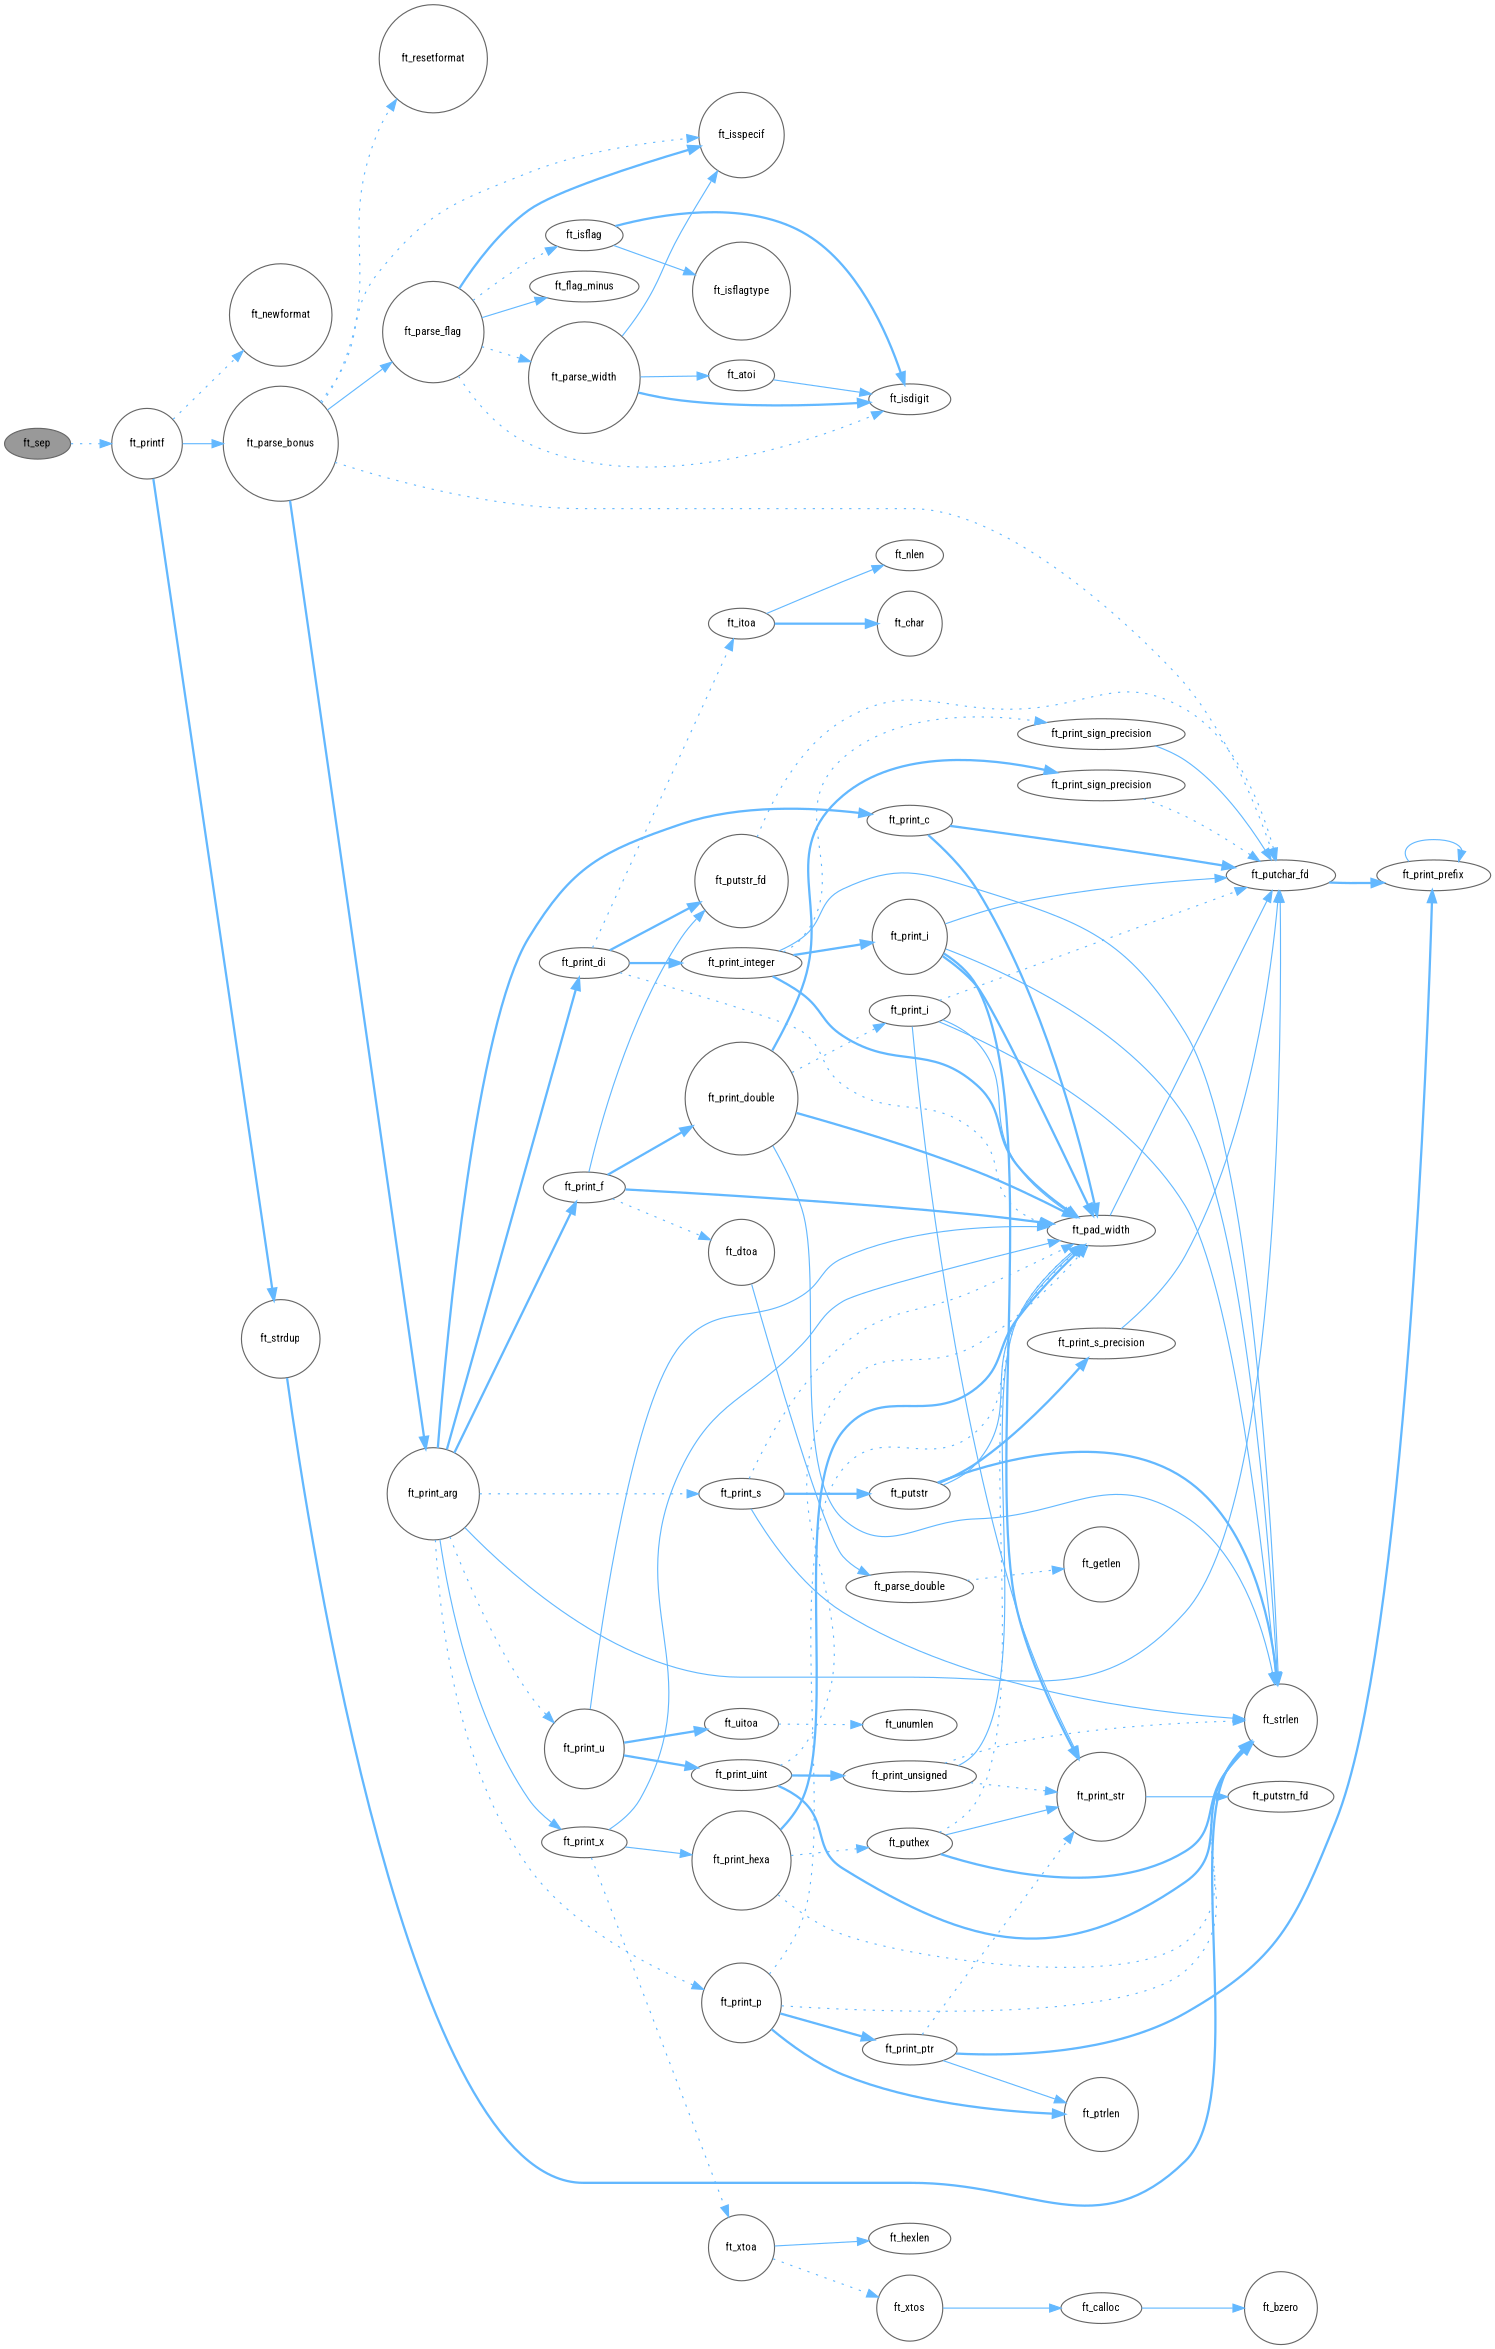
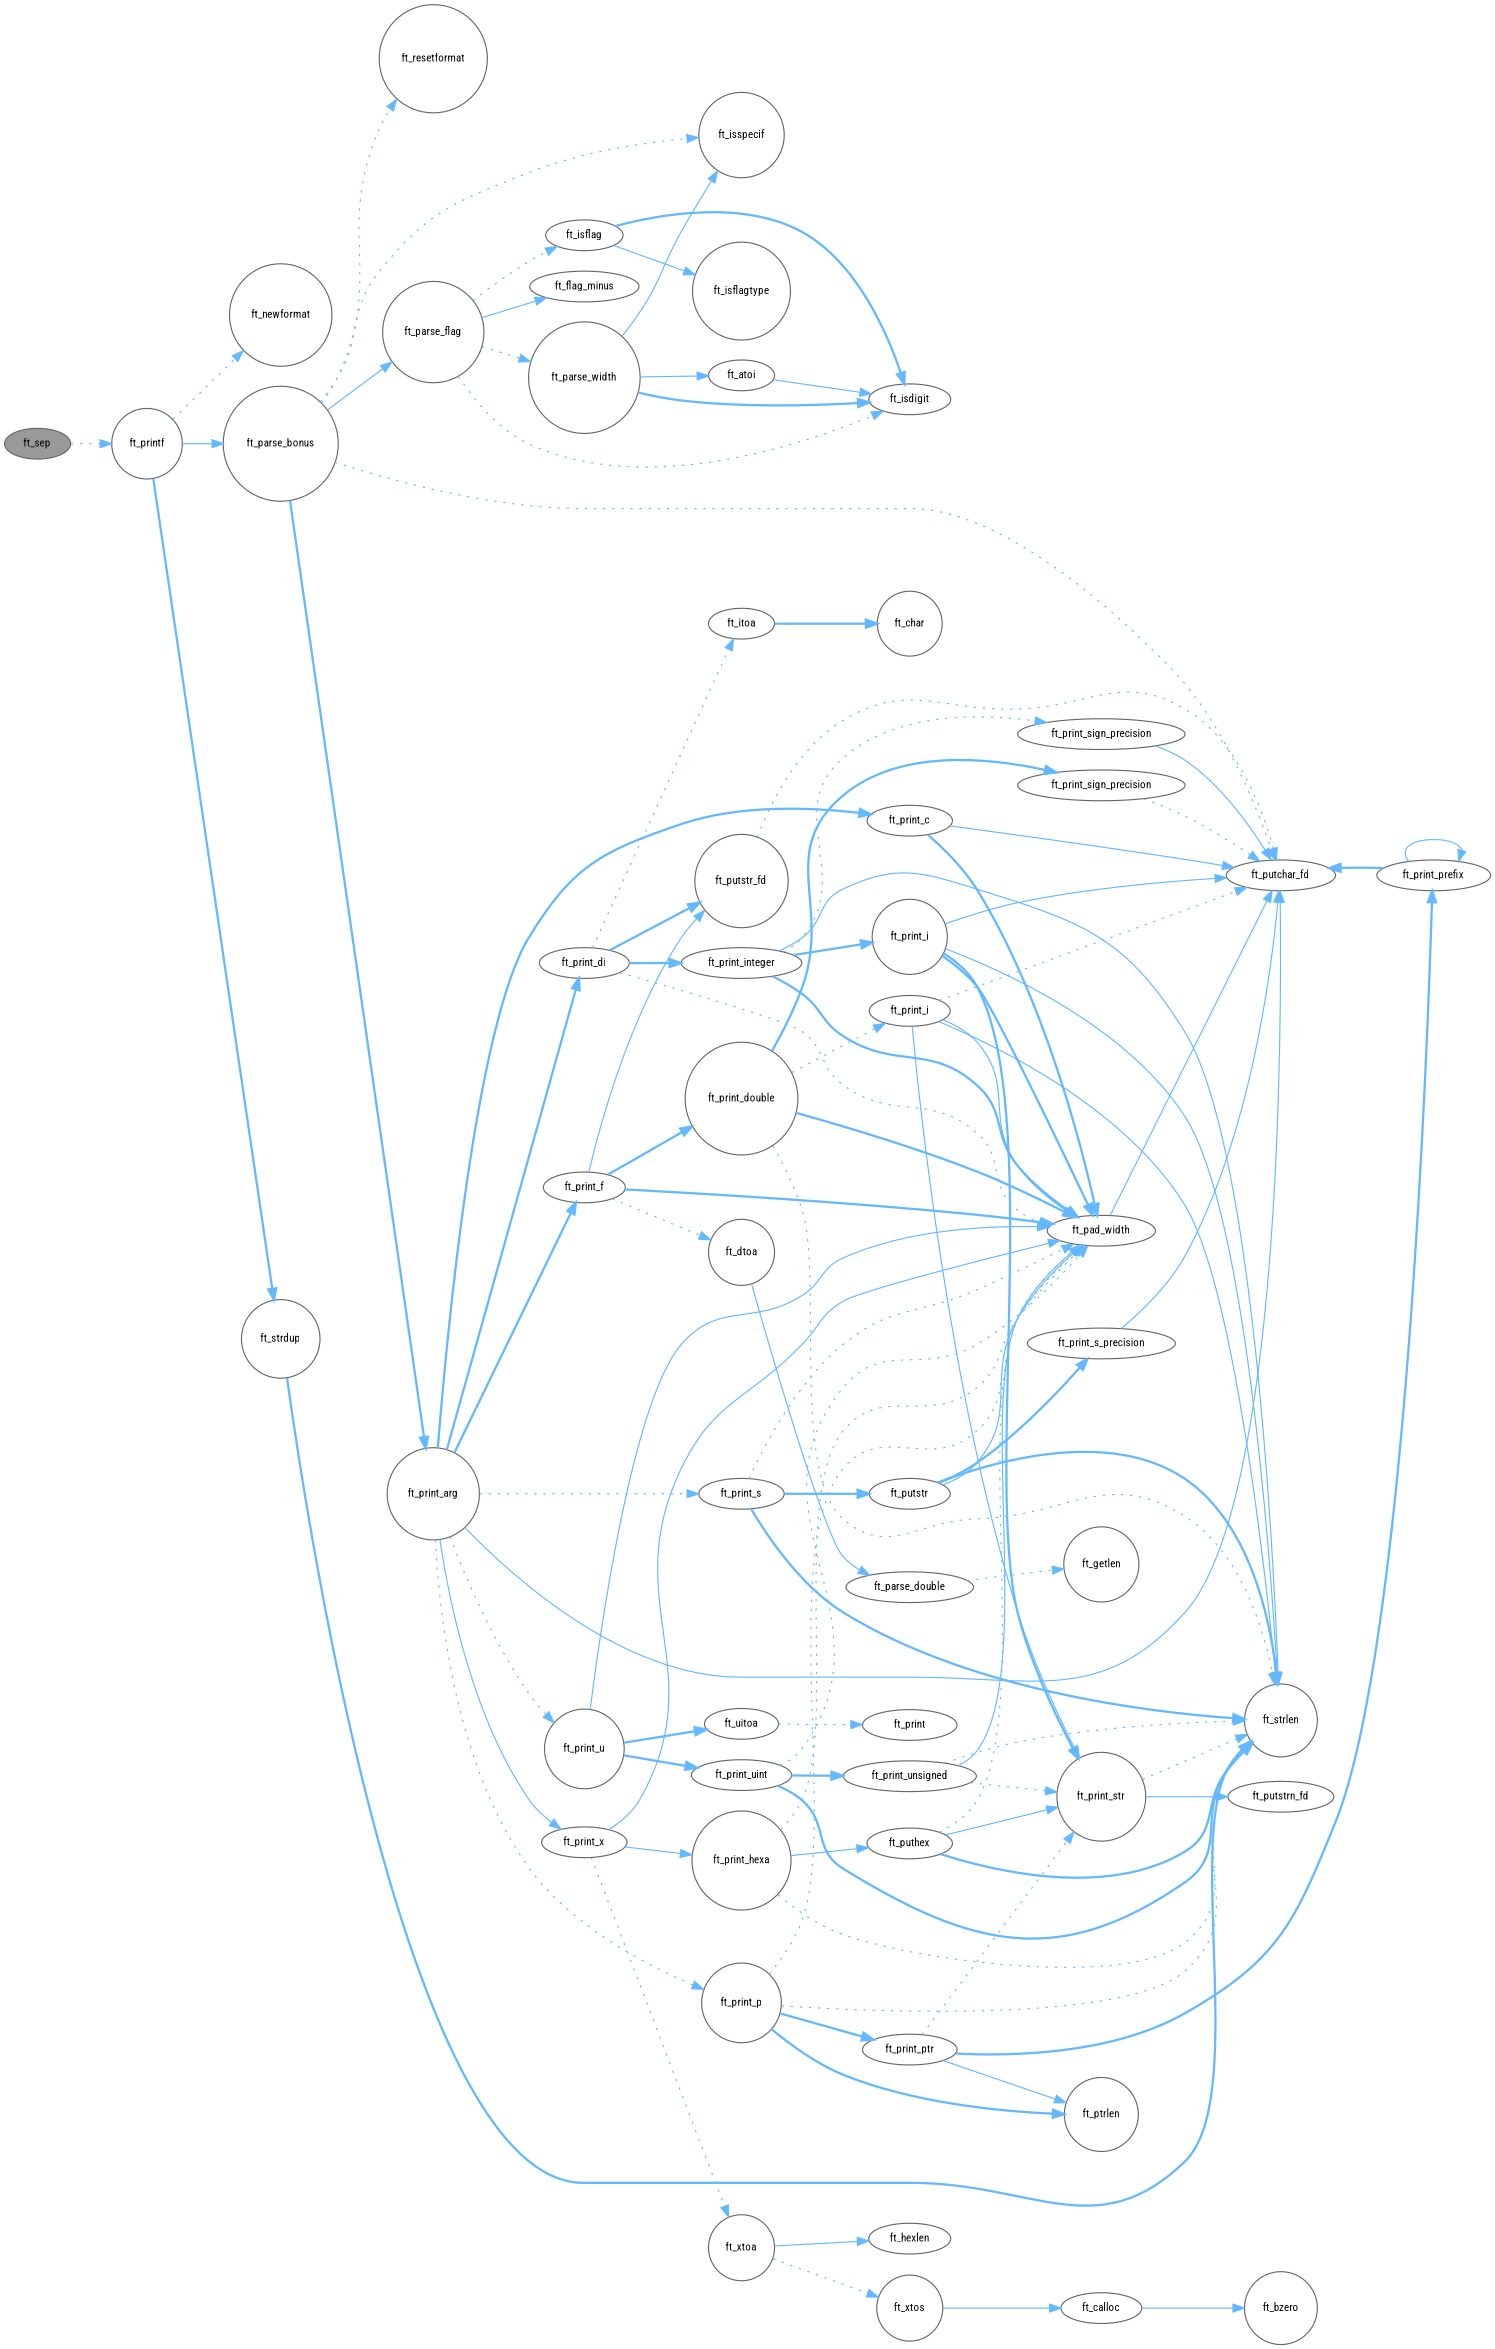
(558, 195) -> none
(910, 555) -> none
(1086, 845) -> (1086, 845)
(1350, 883) -> (1362, 868)
(830, 1458) -> (830, 1458)
(914, 1531) -> (914, 1531)
(965, 1667) -> (965, 1667)
(910, 1725) -> (910, 1725)
none -> (1190, 1759)
(835, 1851) -> (835, 1851)
